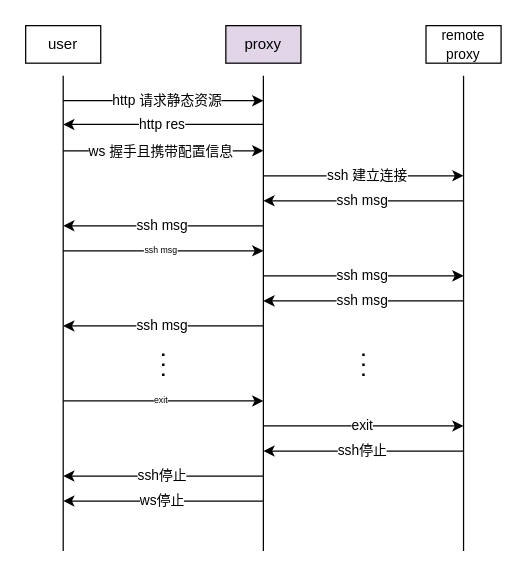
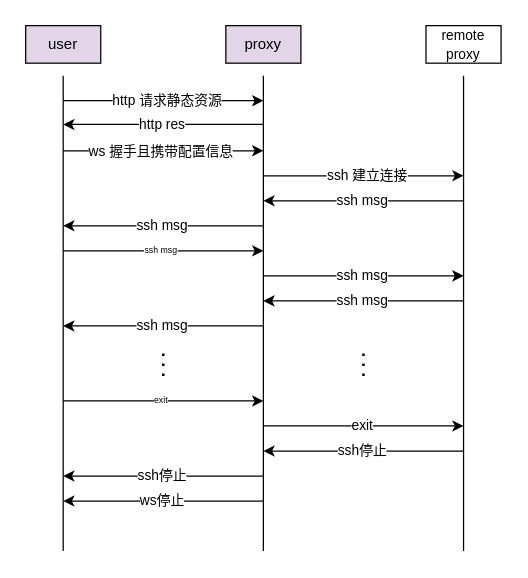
(63, 44) -> (63, 44)
